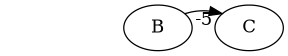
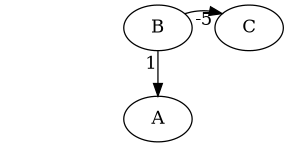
none -> (158, 119)
